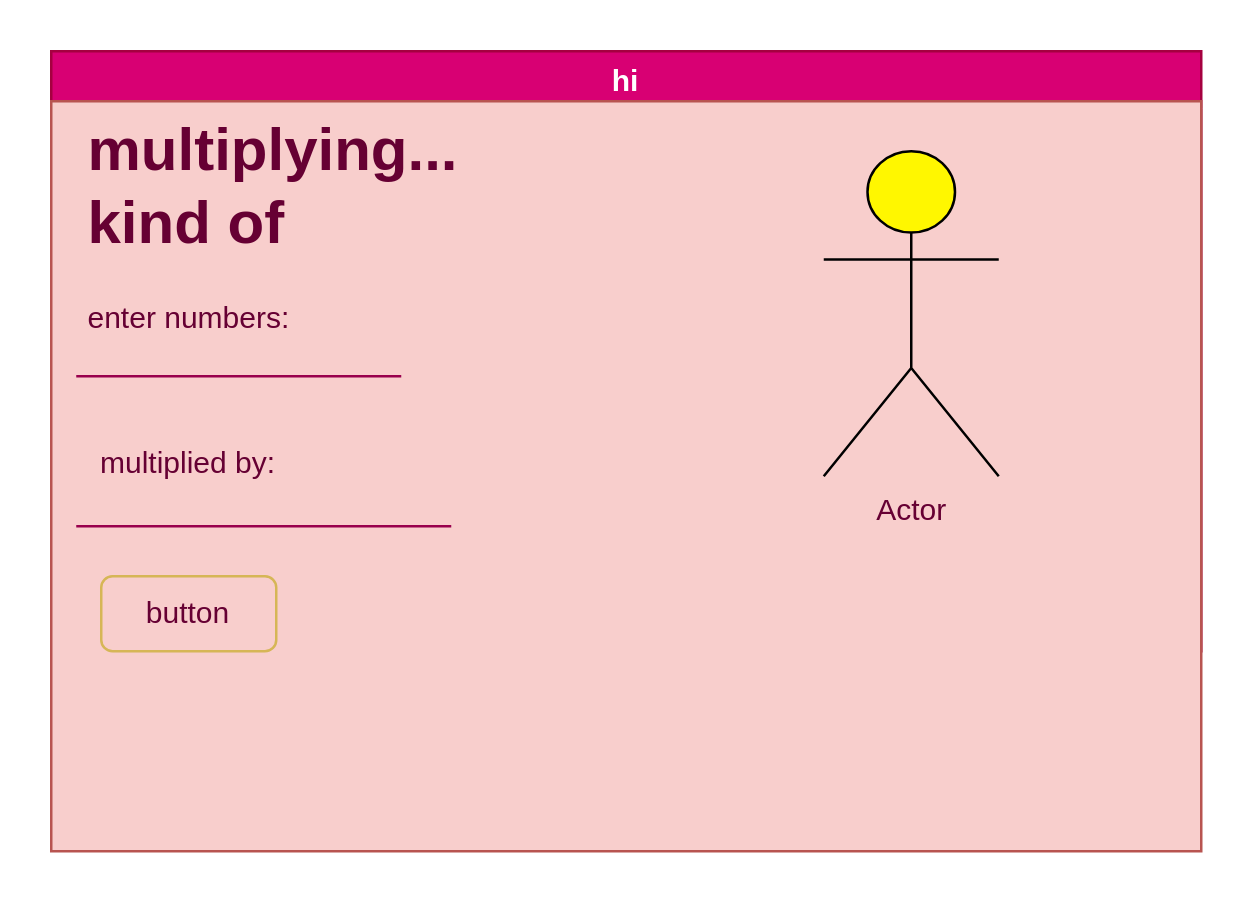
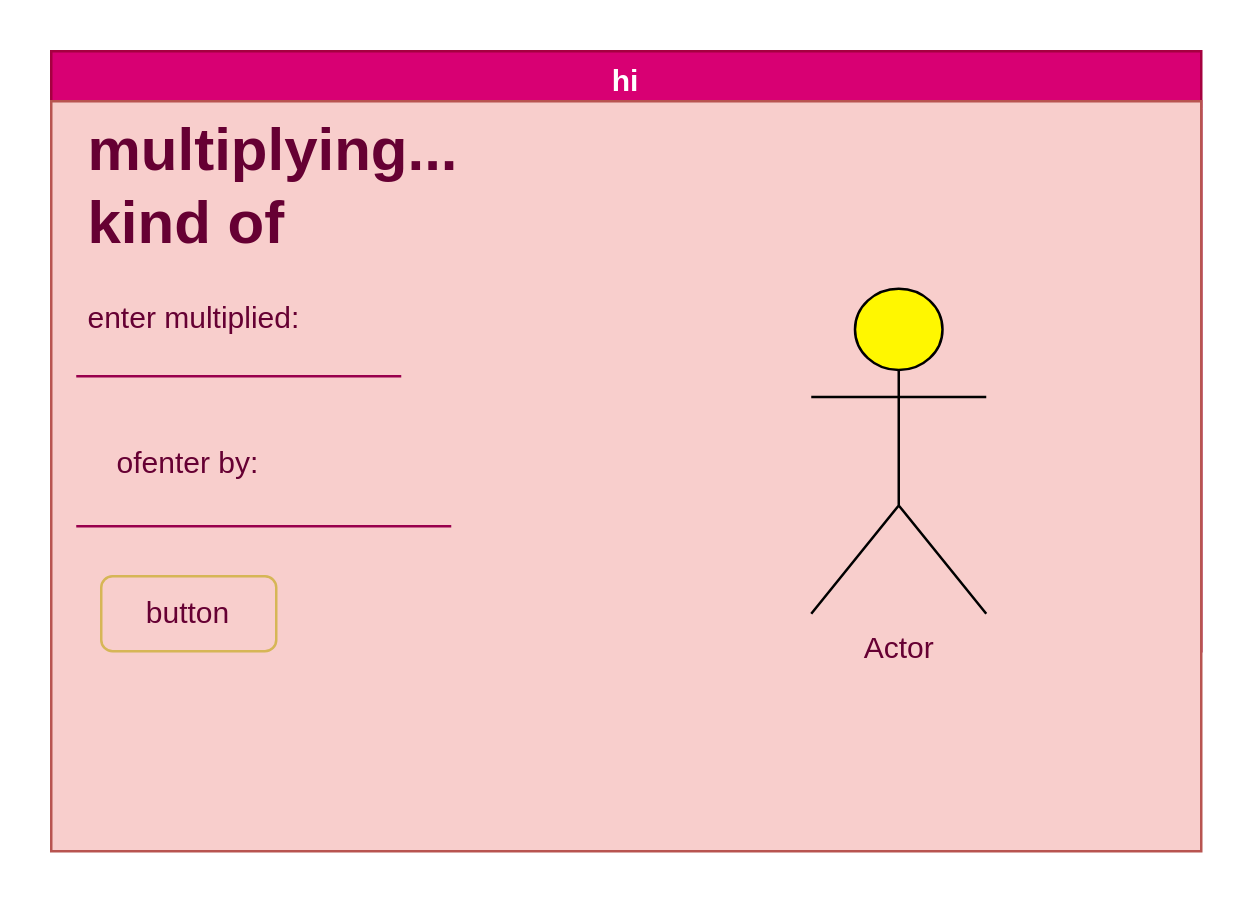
(235, 112) -> (235, 112)
(911, 314) -> (899, 451)
(189, 464) -> (189, 464)
